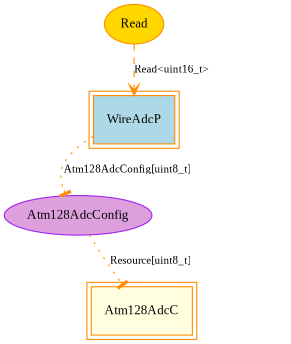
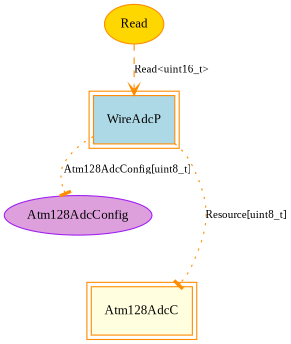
(104, 259) -> (206, 212)
